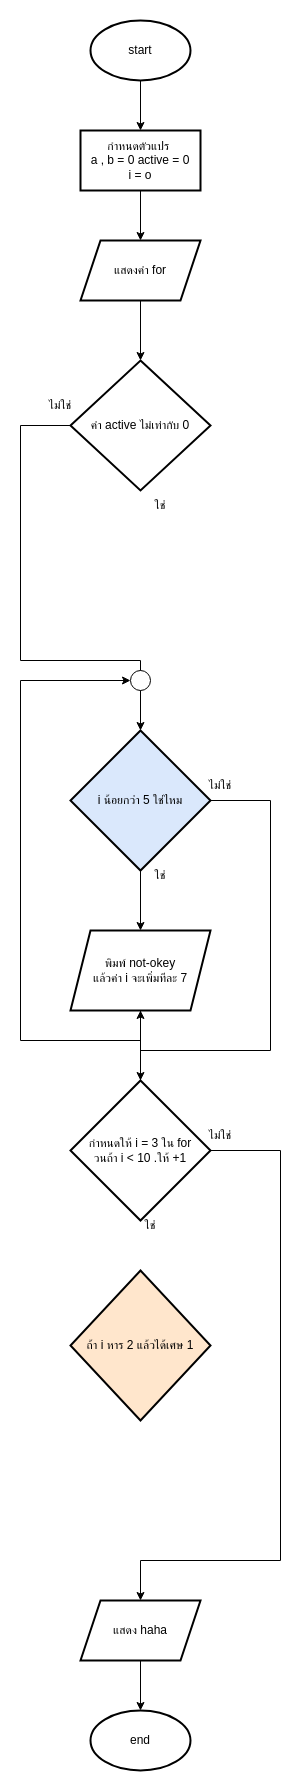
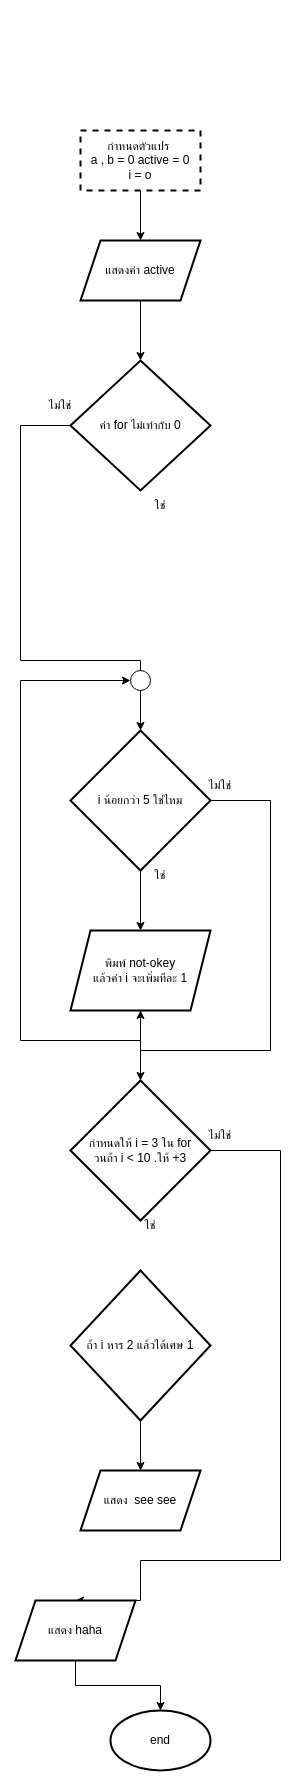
(141, 51) -> none
(141, 102) -> none
(141, 161) -> (141, 161)
(141, 271) -> (141, 271)
(141, 426) -> (141, 426)
(141, 801) -> (141, 801)
(141, 971) -> (141, 971)
(141, 1151) -> (141, 1151)
(141, 1346) -> (141, 1346)
none -> (141, 1442)
none -> (141, 1501)
(141, 1631) -> (76, 1631)
(141, 1741) -> (161, 1741)
